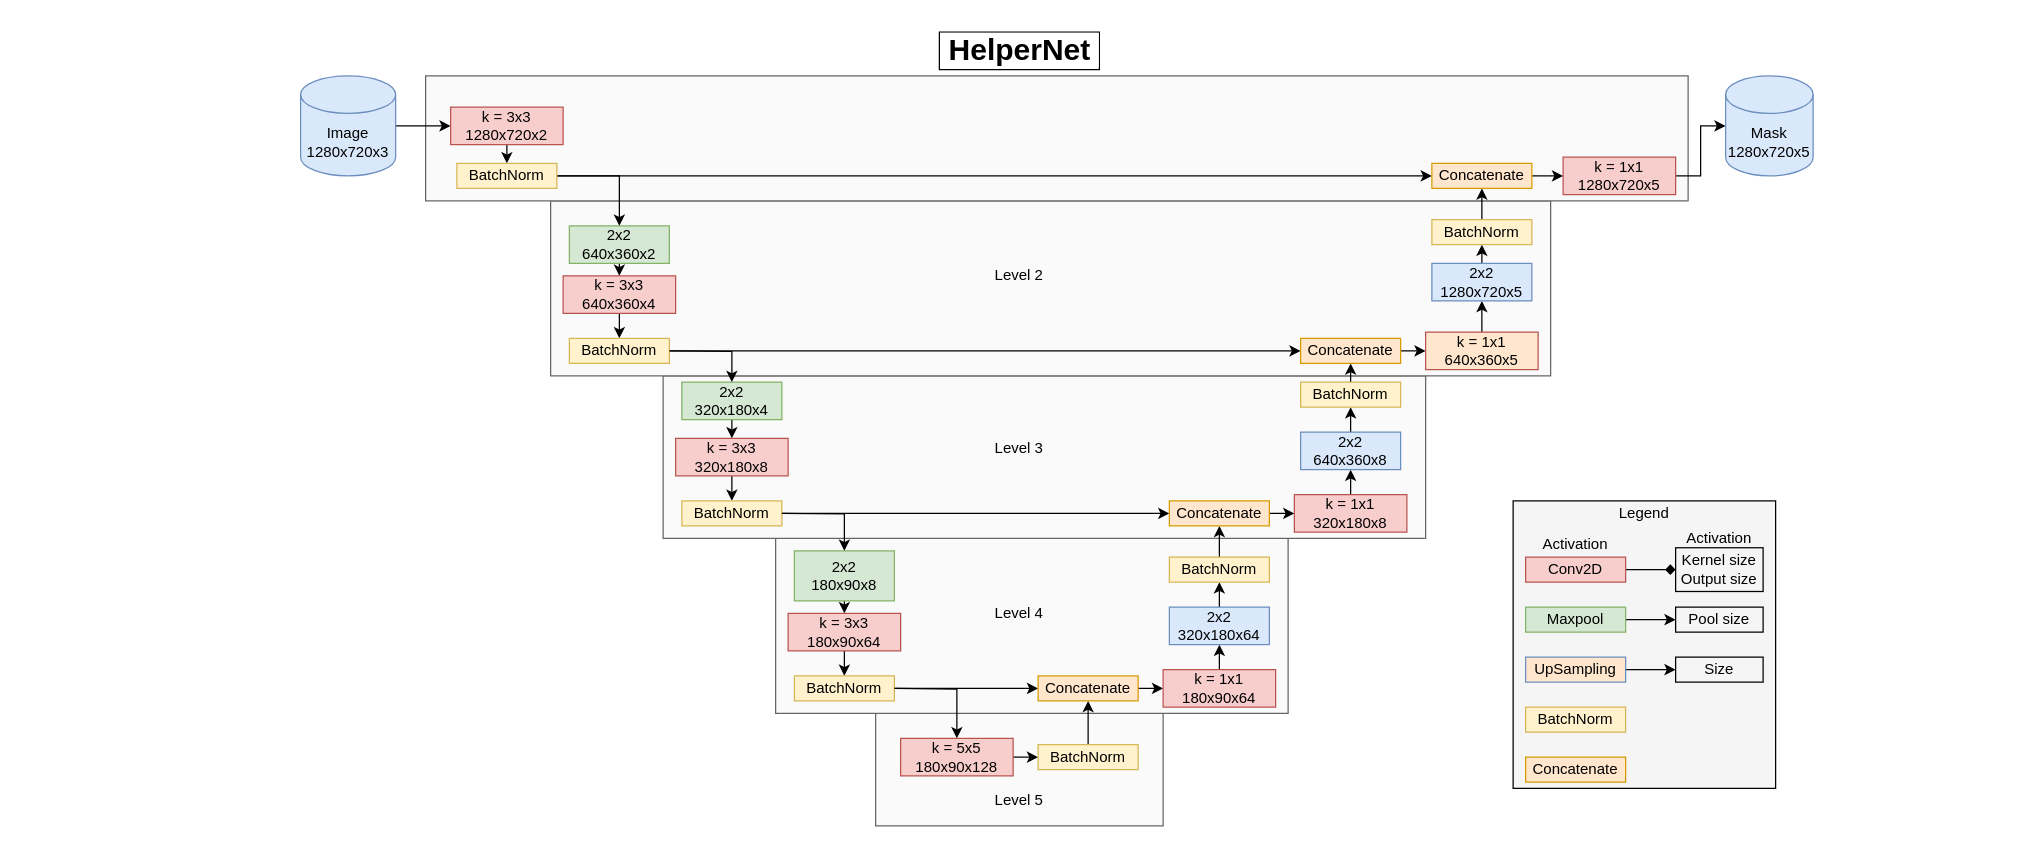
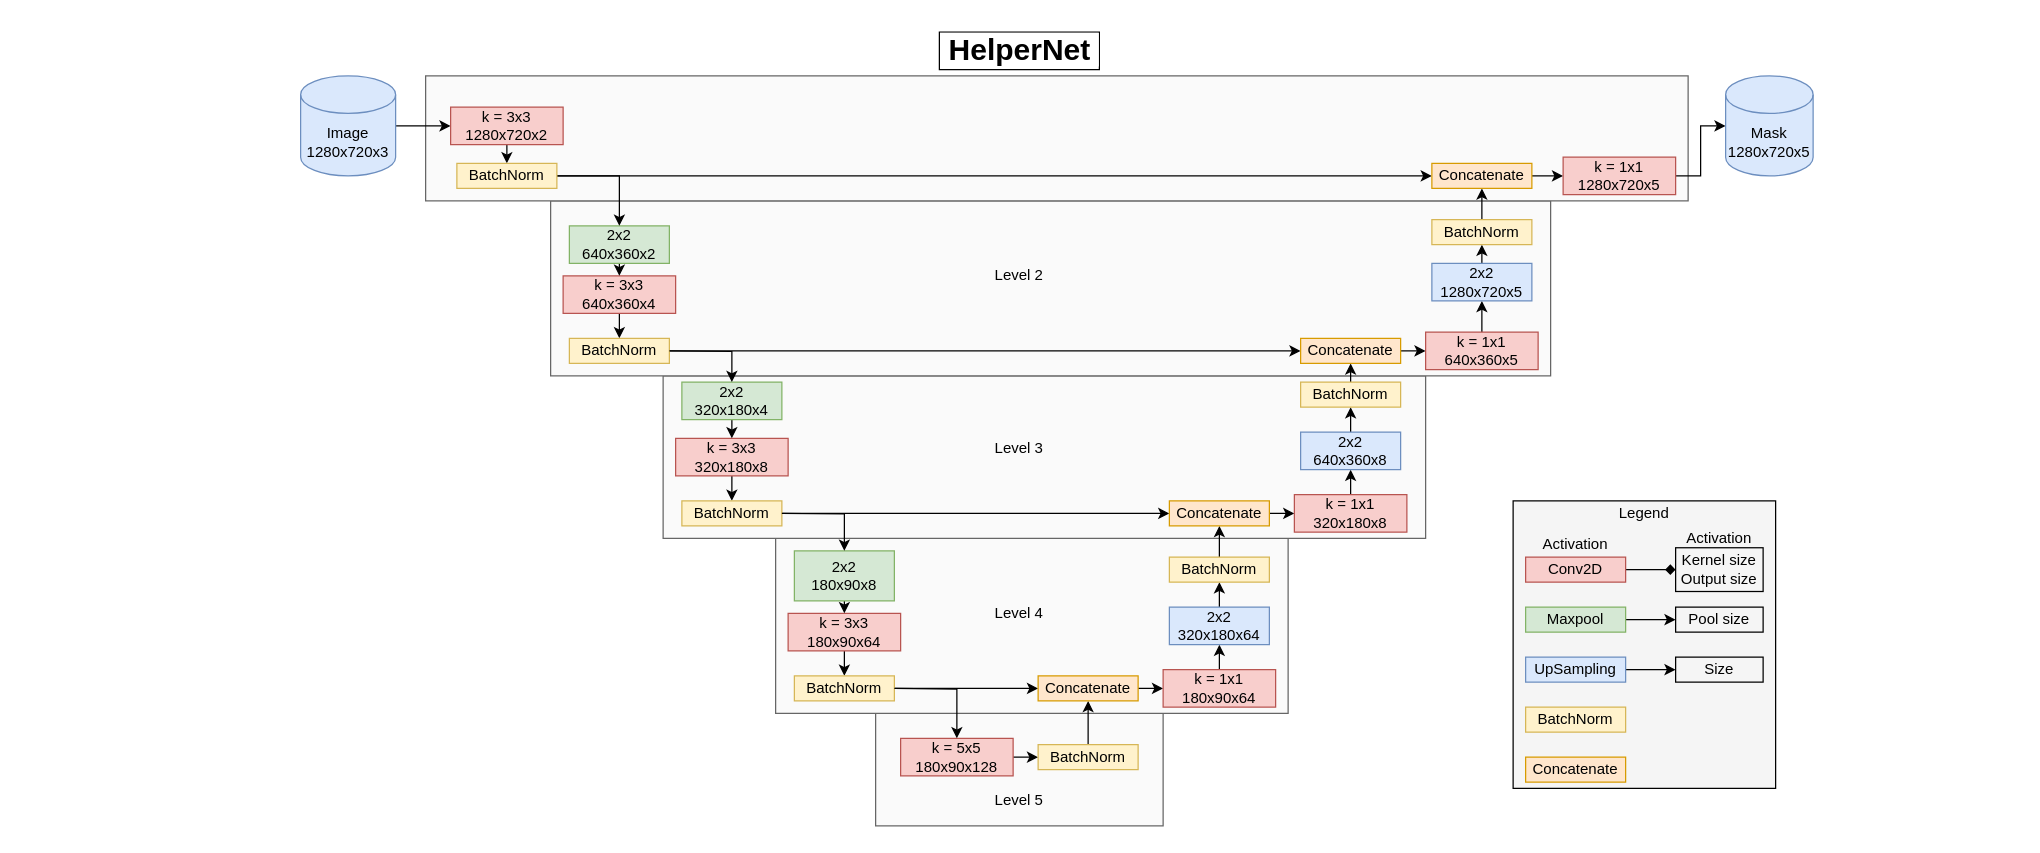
(1482, 351) -> (1482, 351)
(1576, 669) -> (1576, 669)
